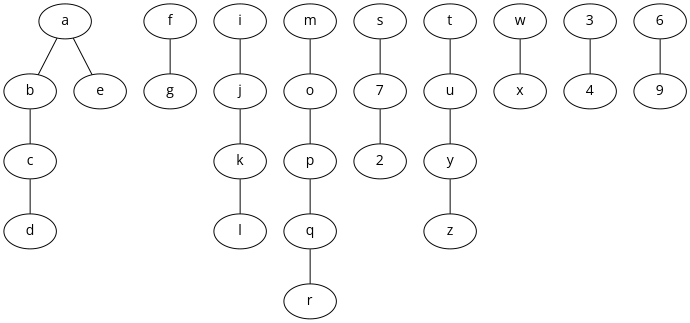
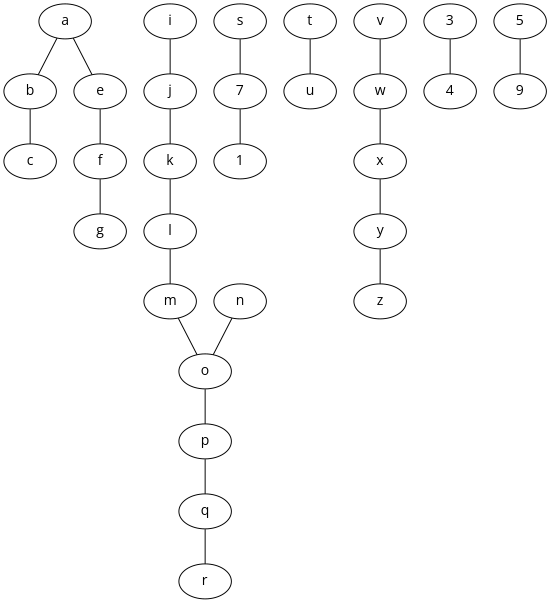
none -> (380, 21)
(660, 21) -> (520, 21)
none -> (100, 126)
(450, 126) -> (380, 196)
(380, 161) -> (240, 161)
(30, 231) -> none
none -> (170, 266)
none -> (240, 301)
